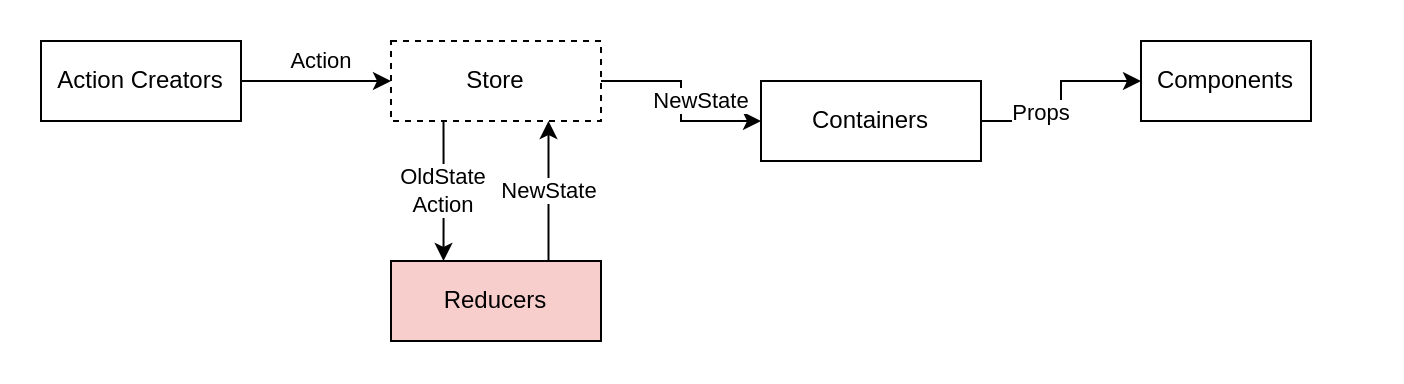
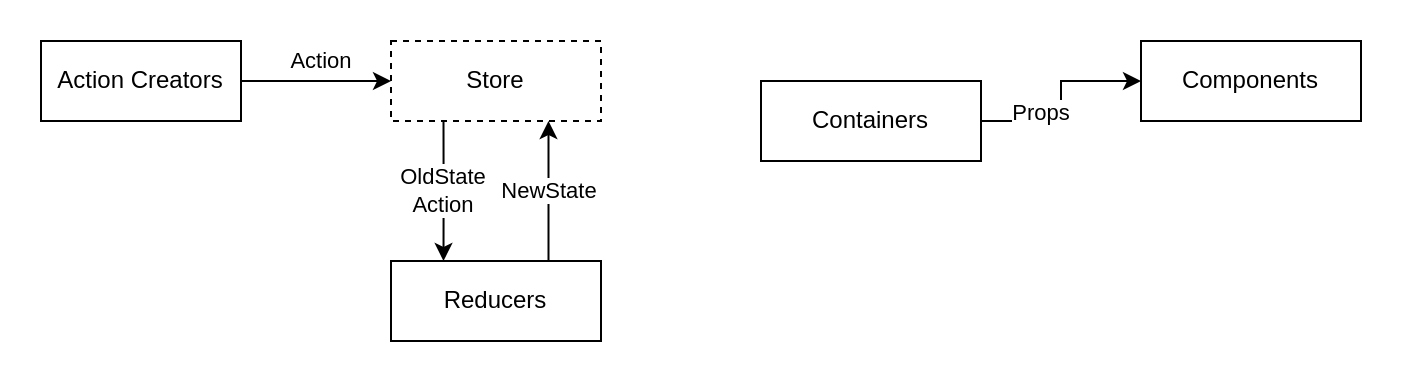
(1226, 81) -> (1251, 81)
(681, 94) -> none
(496, 301) -> (496, 301)
